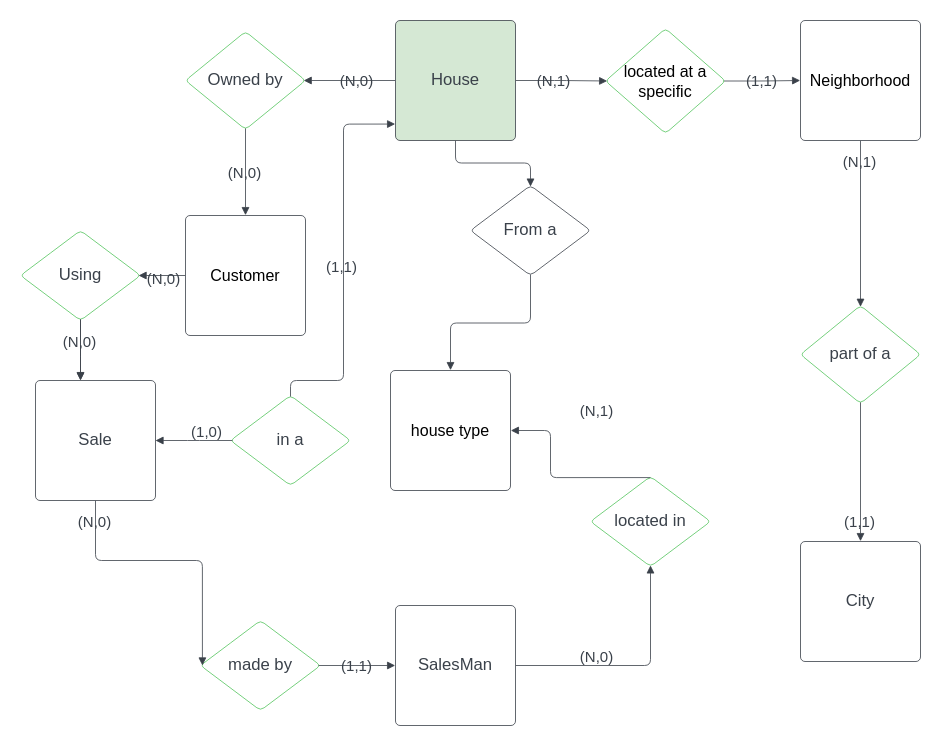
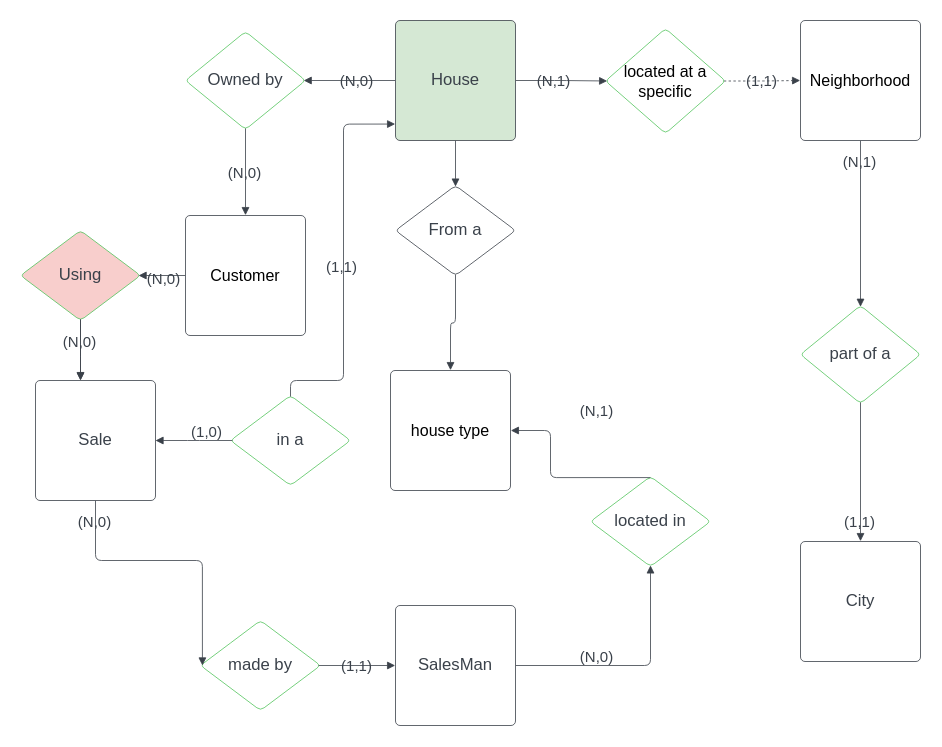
(757, 81) -> (757, 81)
(531, 231) -> (456, 231)
(81, 276) -> (81, 276)
